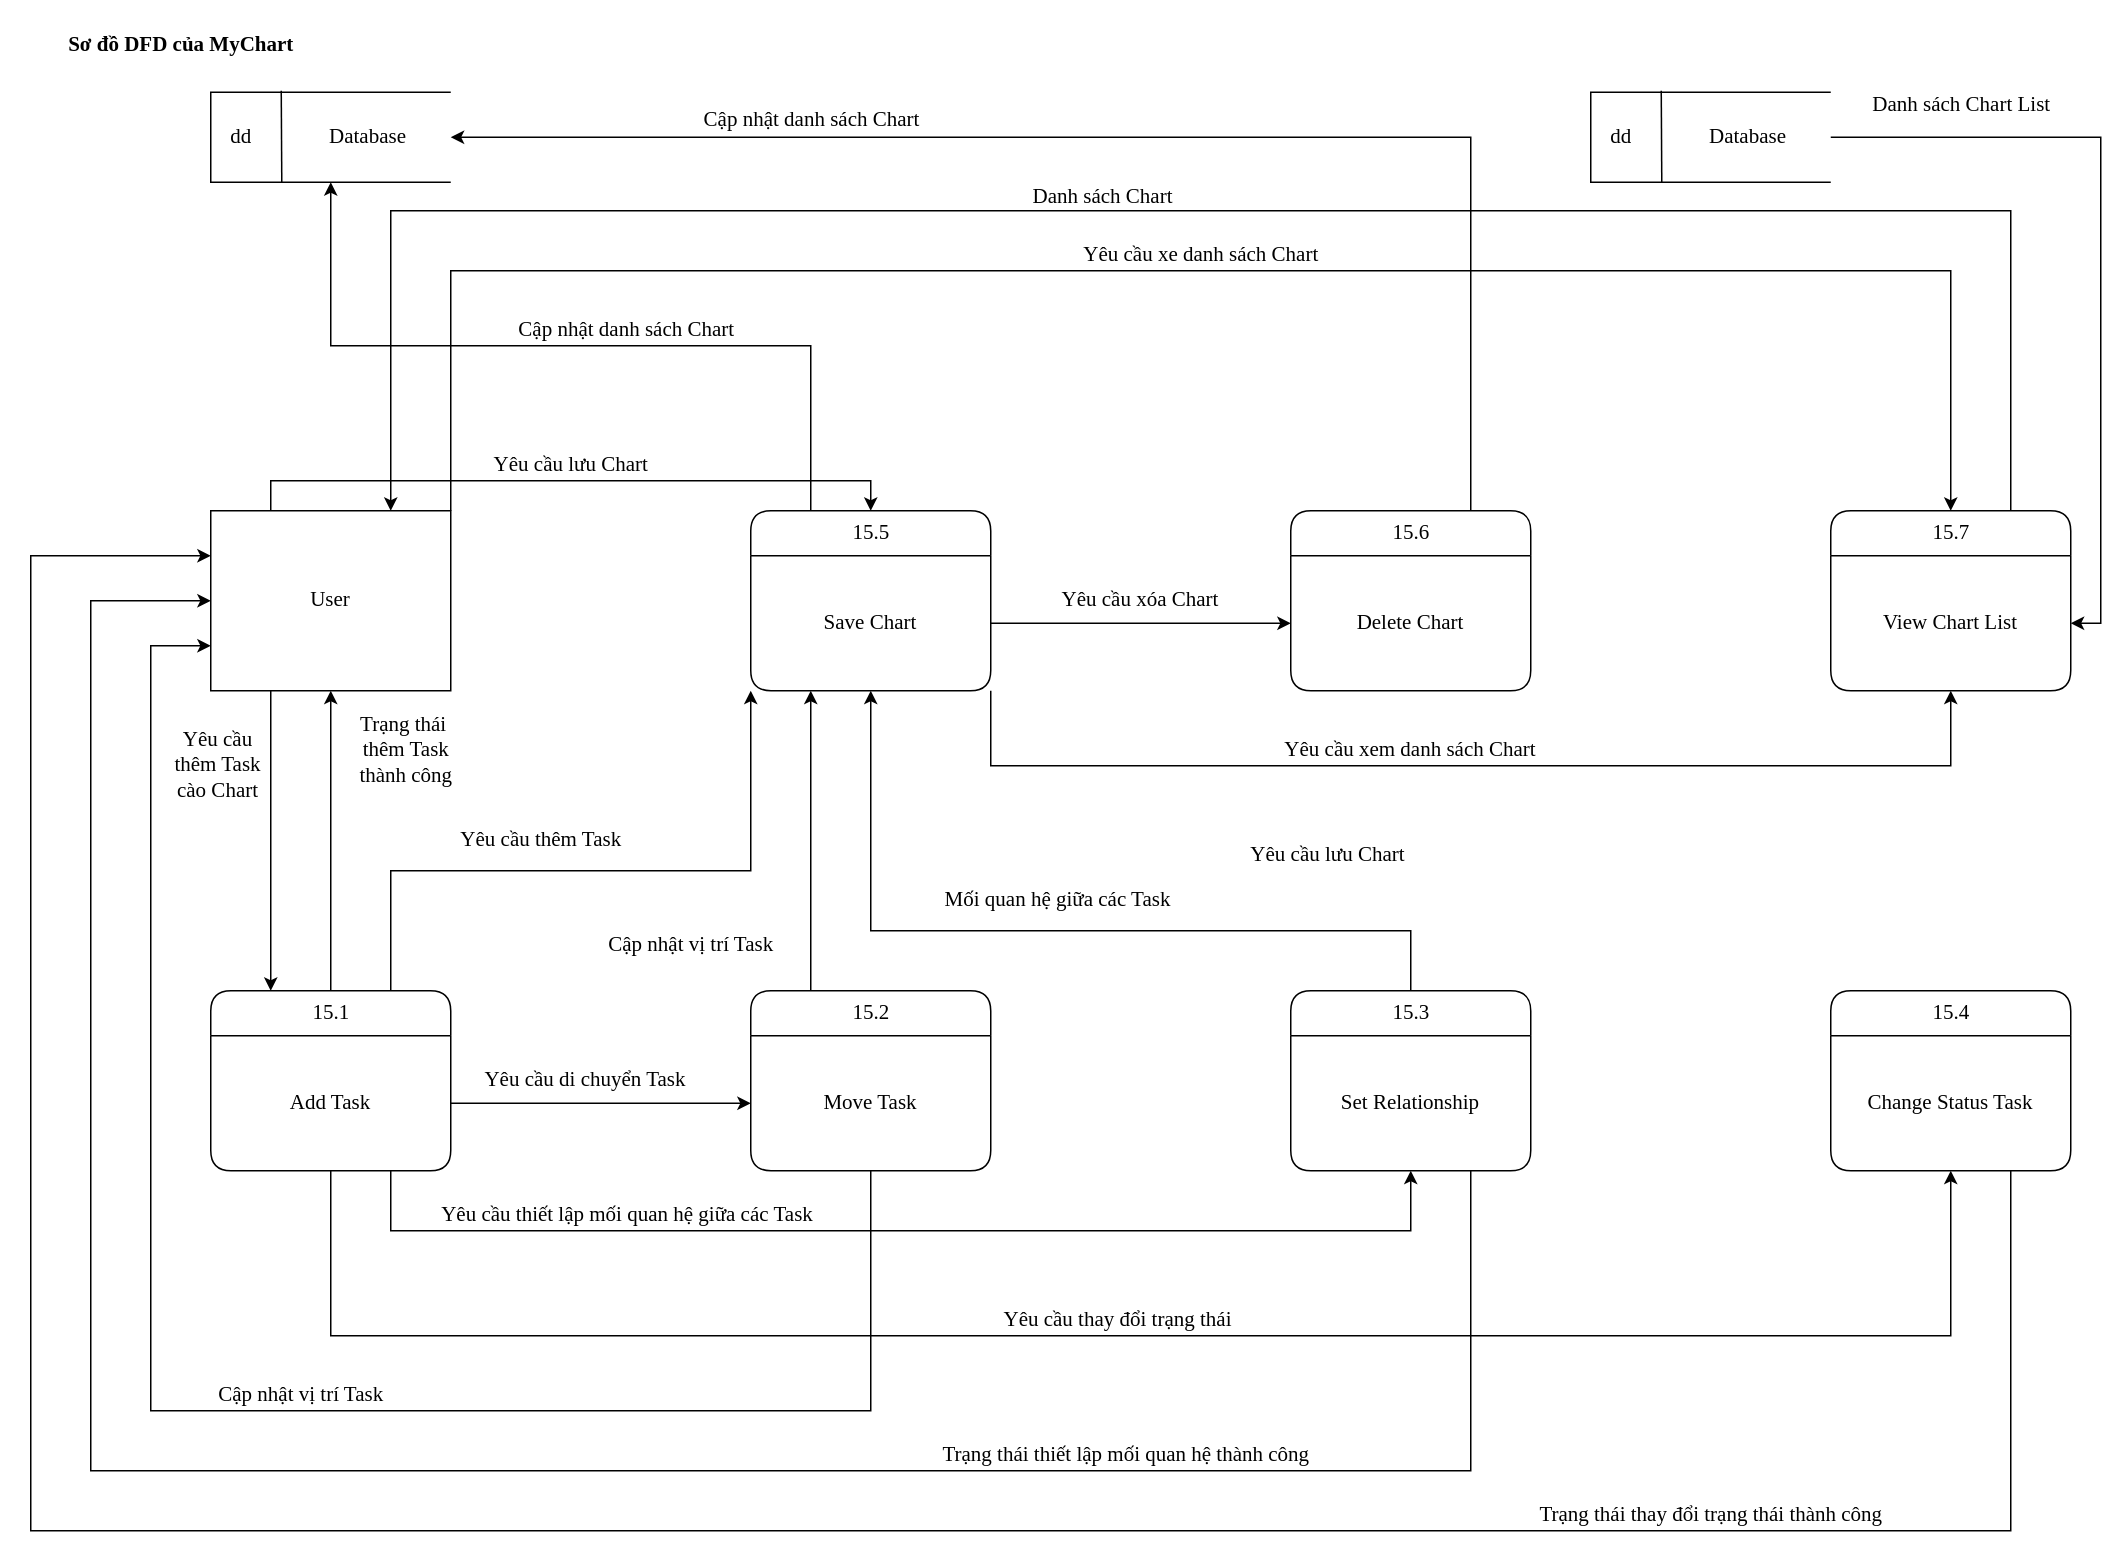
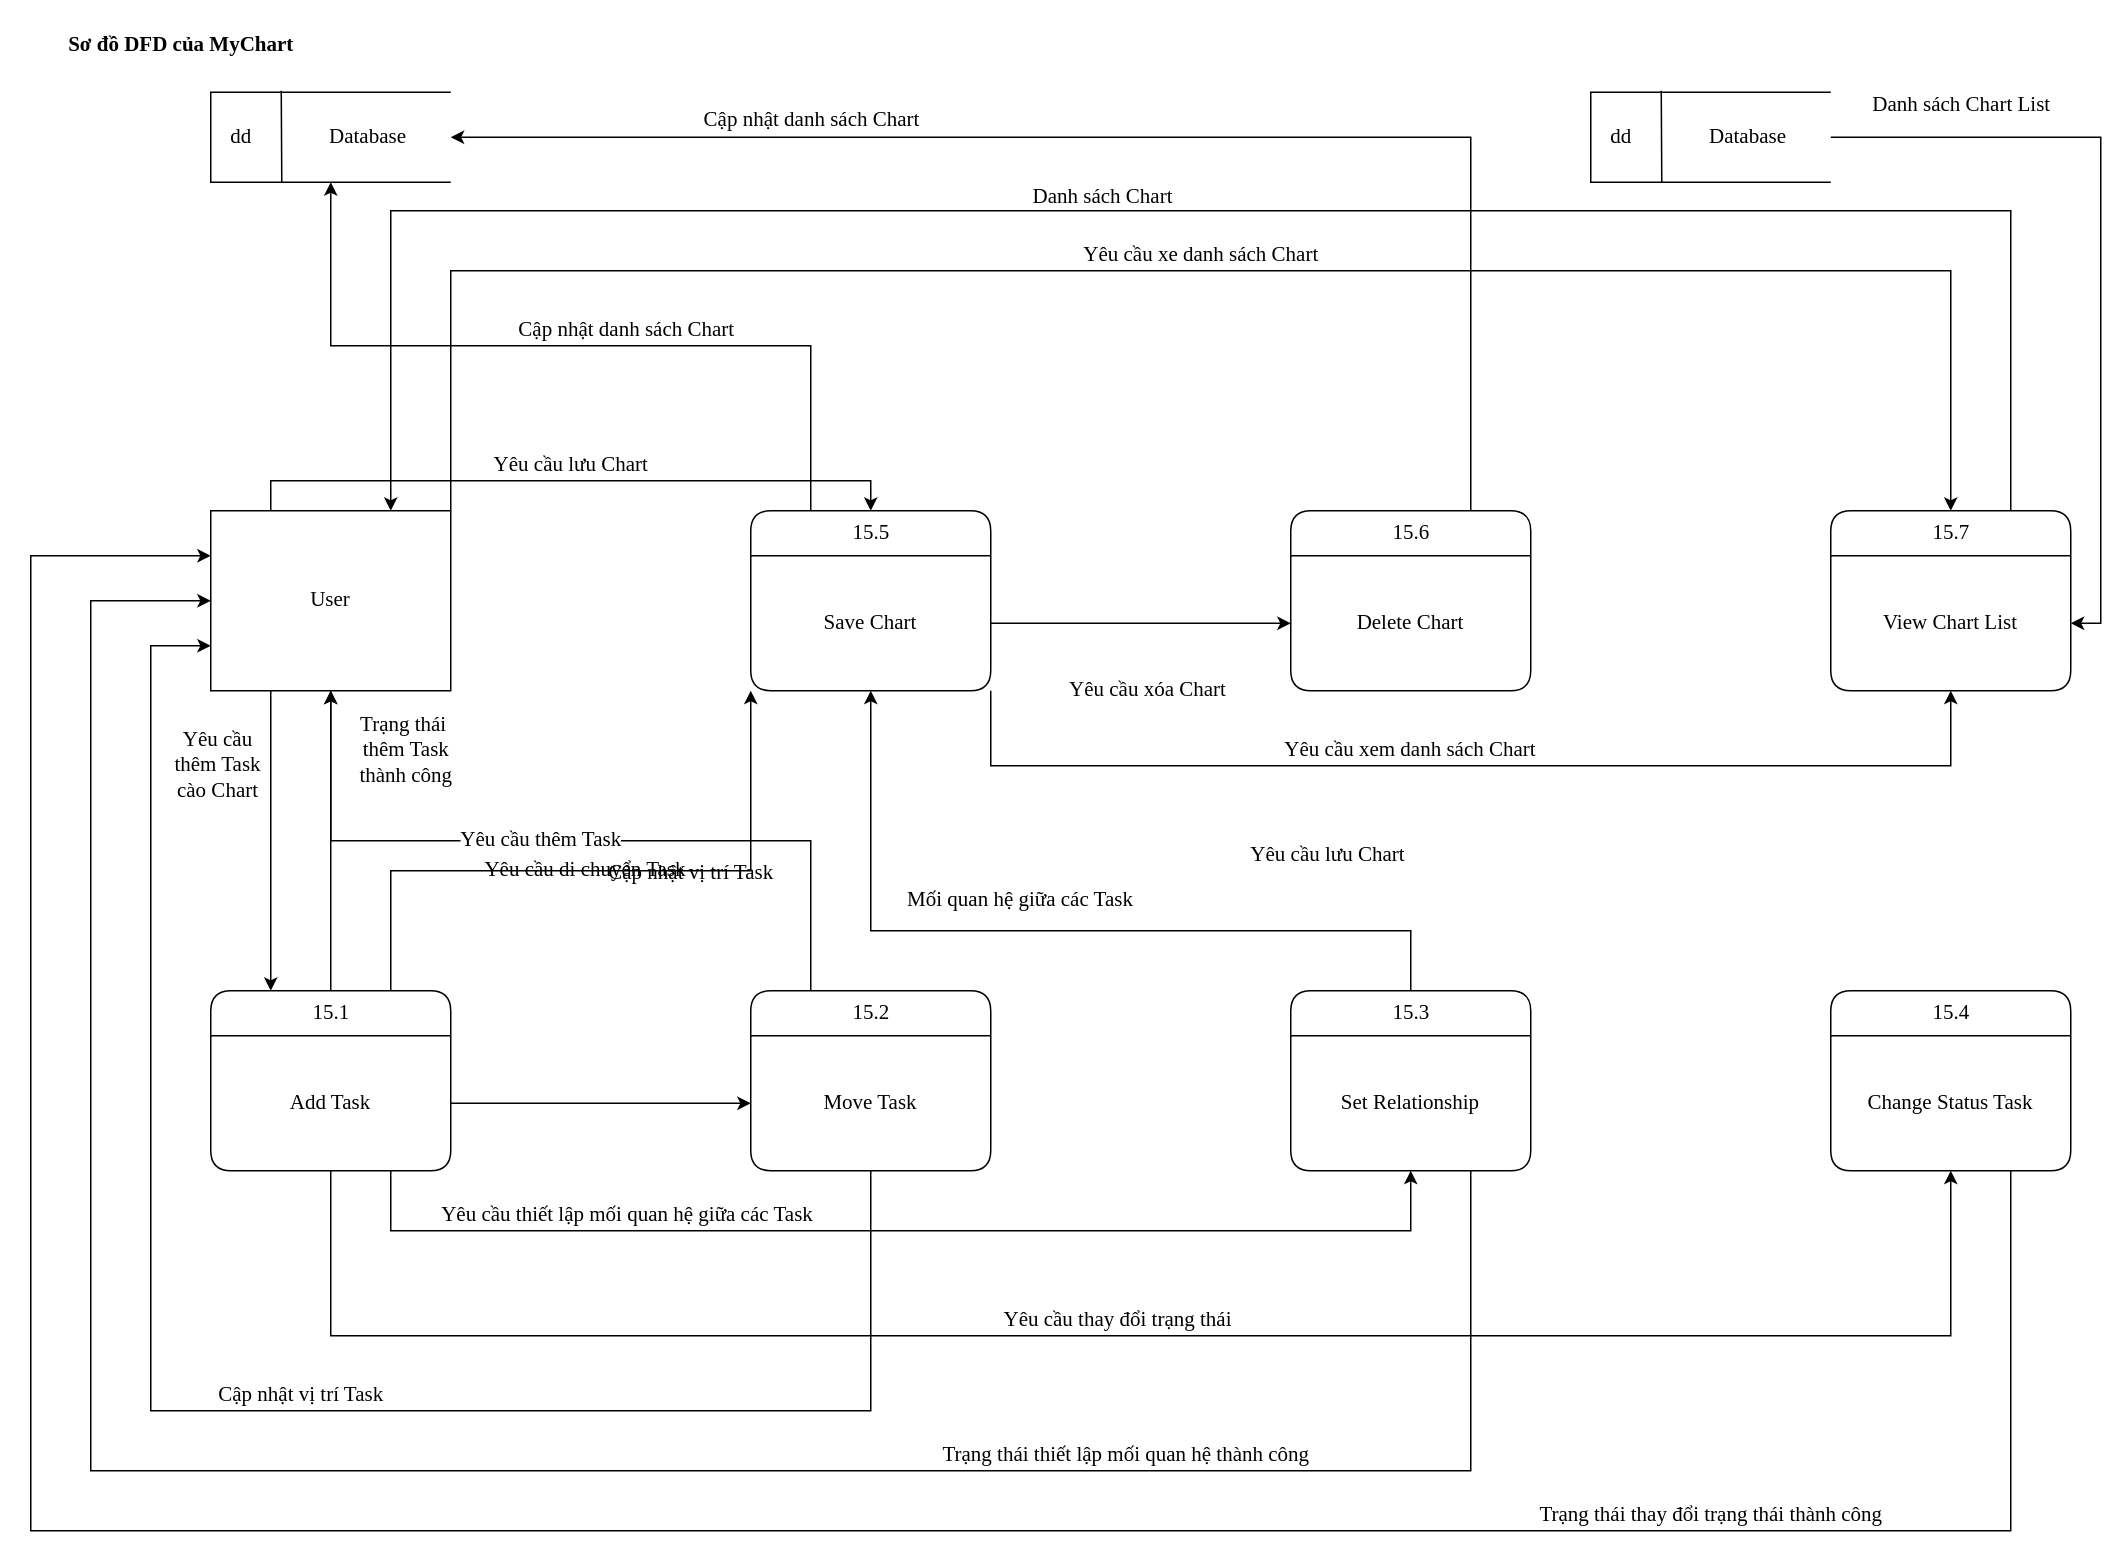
(1141, 601) -> (1148, 691)
(811, 771) -> (716, 841)
(1058, 901) -> (1021, 901)
(586, 1081) -> (586, 871)
